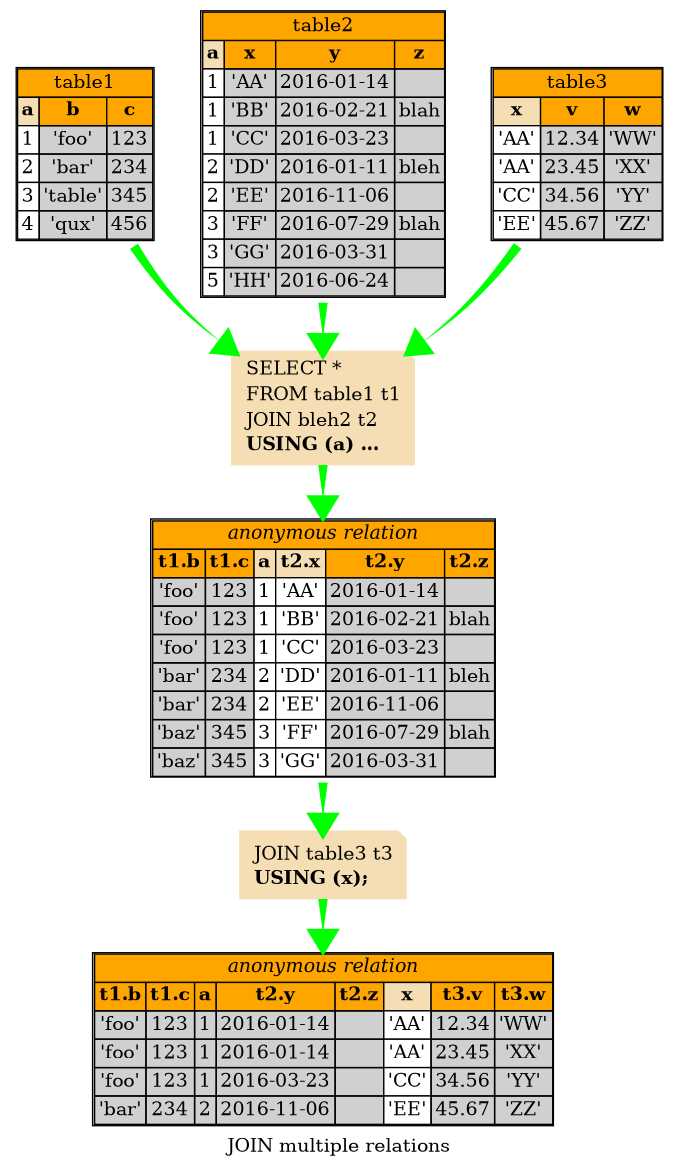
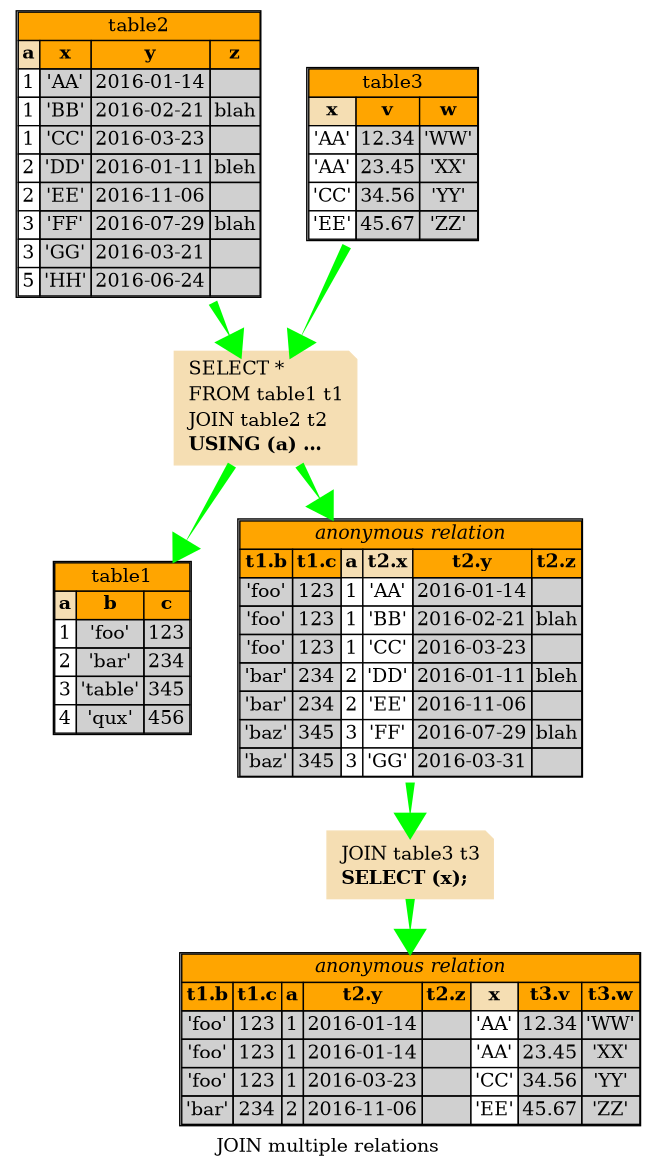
(335, 253) -> (151, 253)
(173, 299) -> (208, 504)
(312, 420) -> (258, 420)
(311, 878) -> (405, 878)
